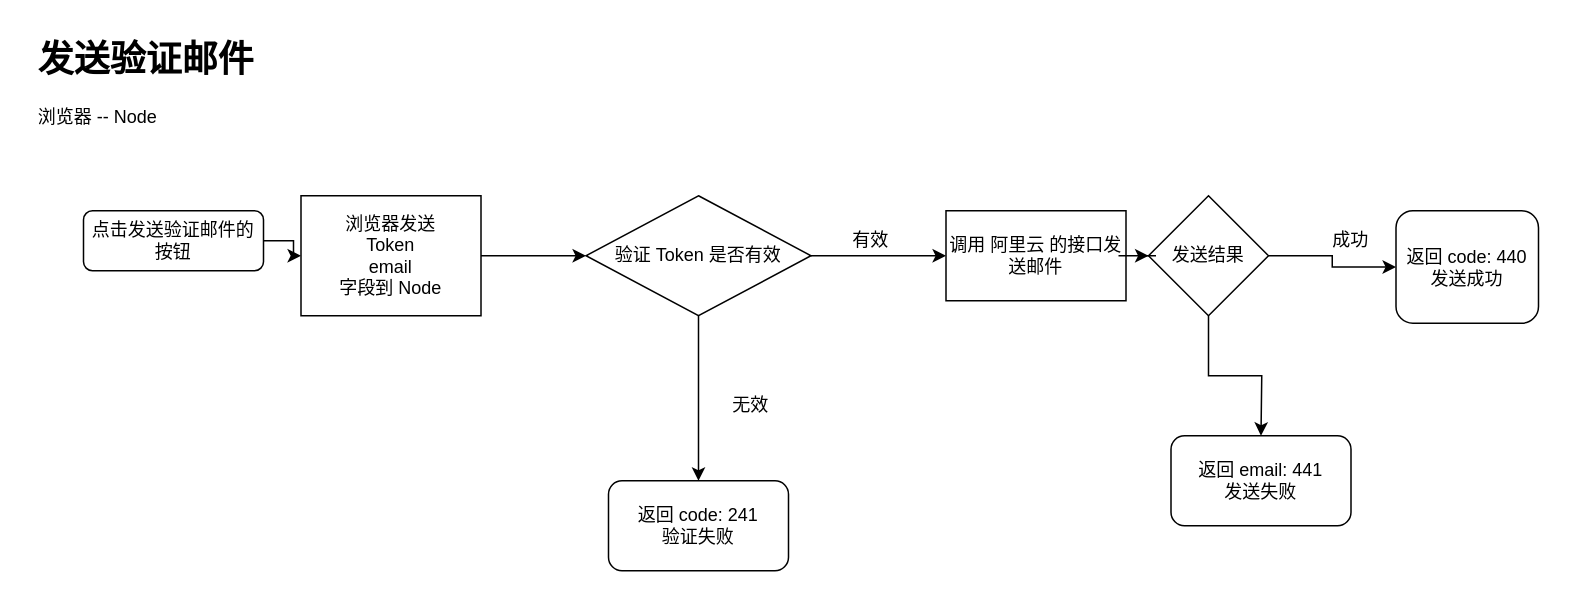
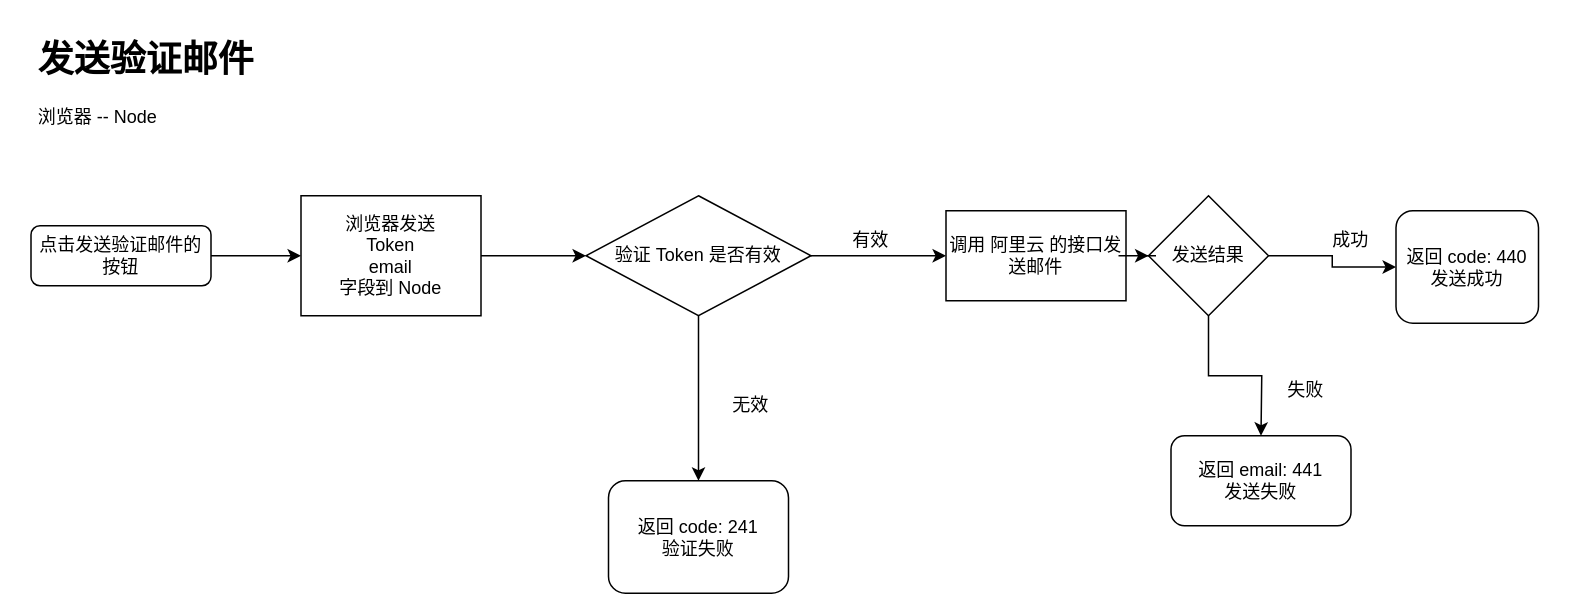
(173, 241) -> (121, 256)
none -> (1306, 391)
(698, 526) -> (698, 537)
